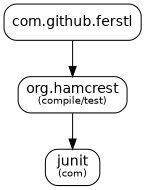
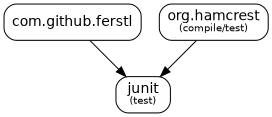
(73, 54) -> (104, 55)
(73, 173) -> (143, 101)
